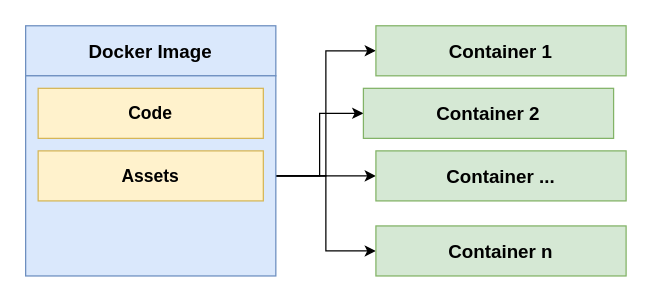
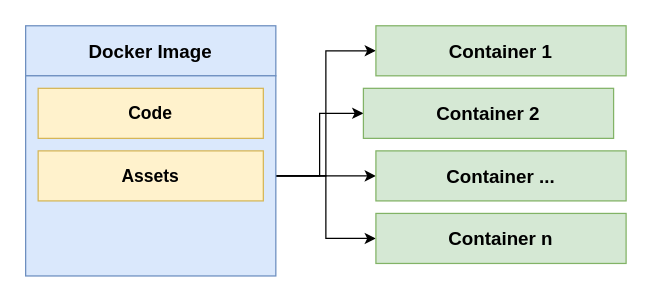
(501, 251) -> (501, 238)
